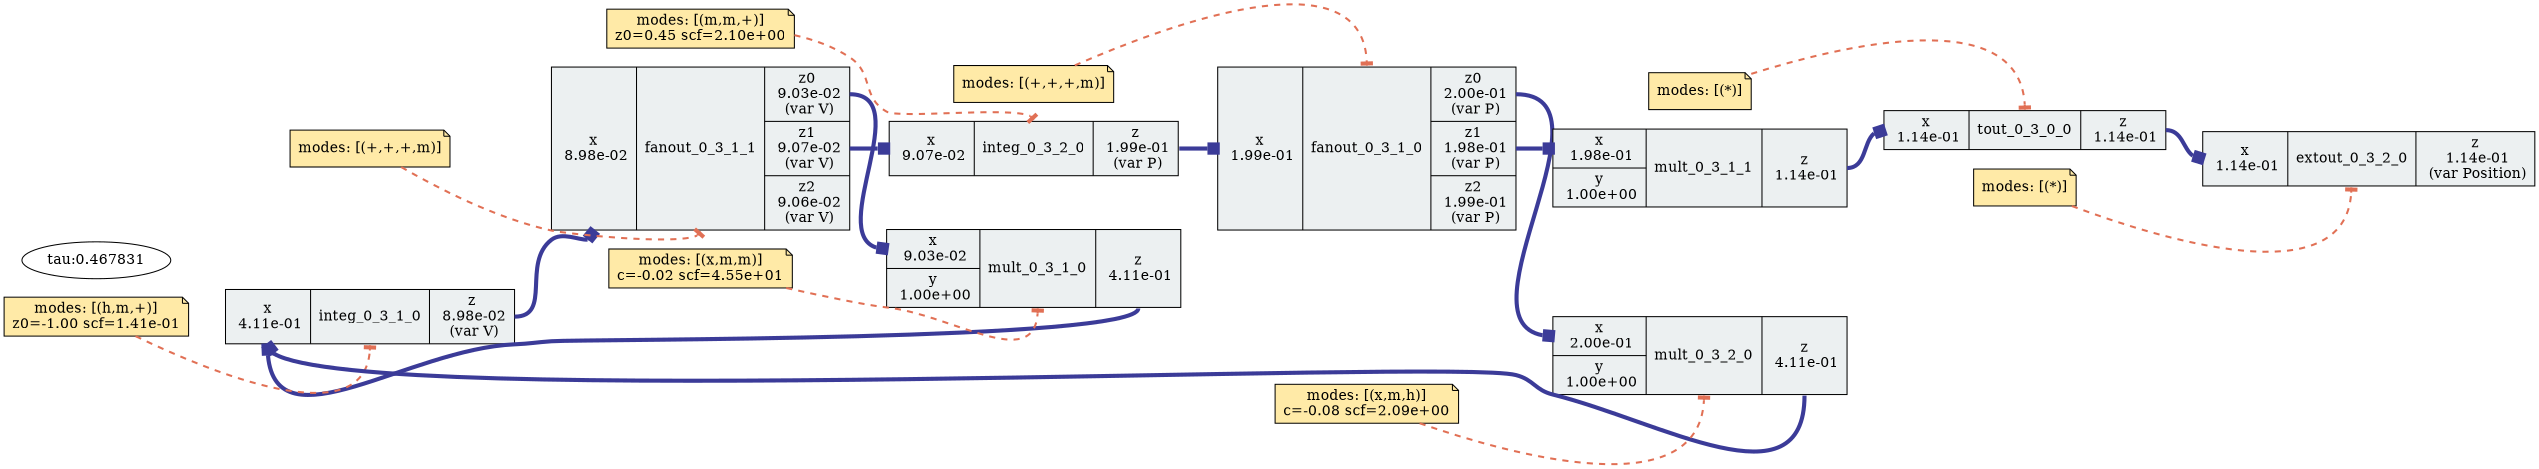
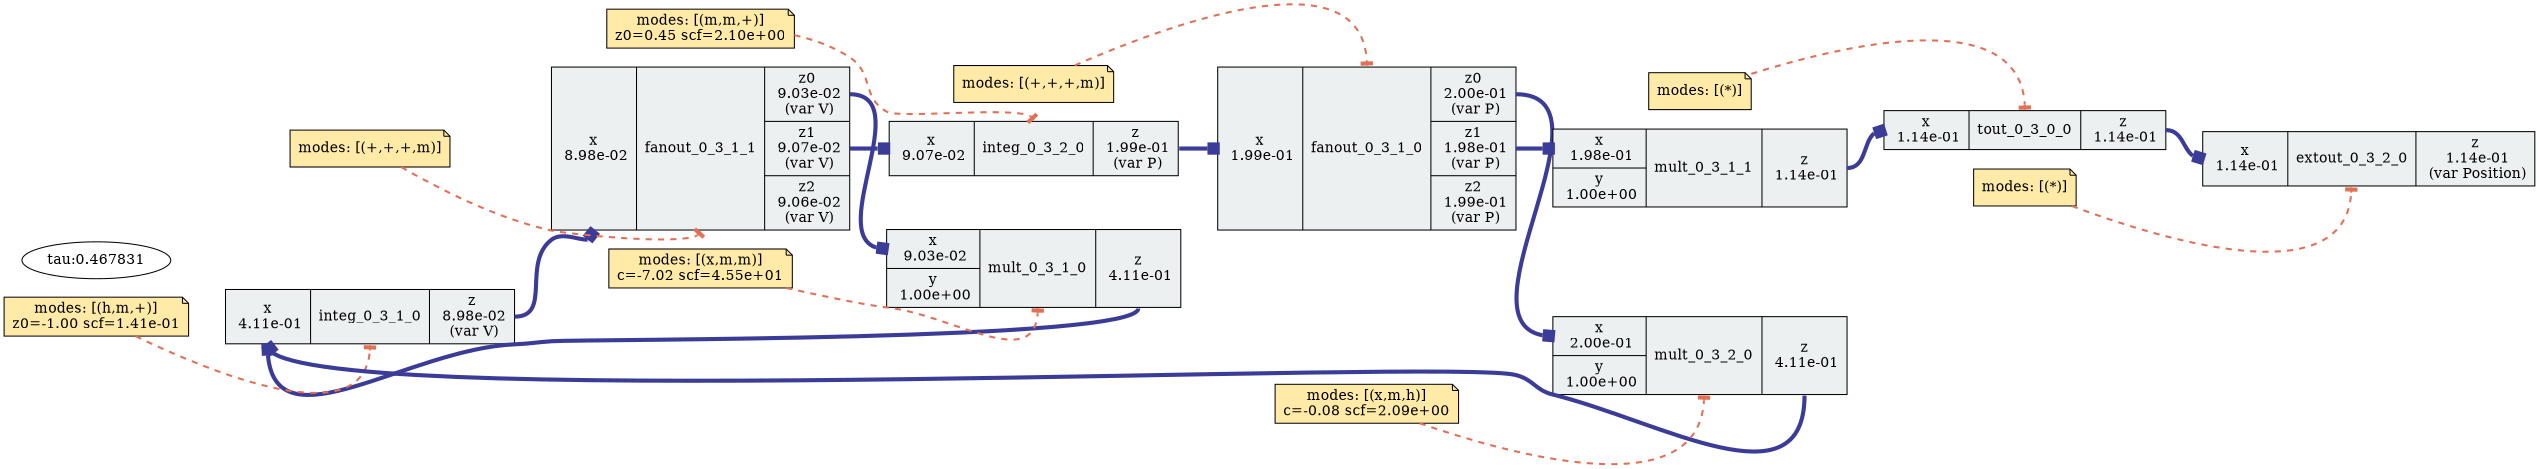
(701, 268) -> (701, 268)
